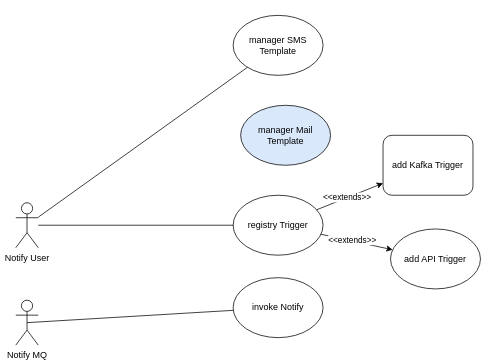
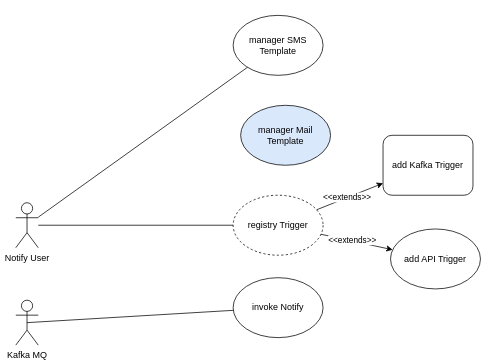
(278, 225) -> (278, 225)
(27, 356) -> (27, 356)
